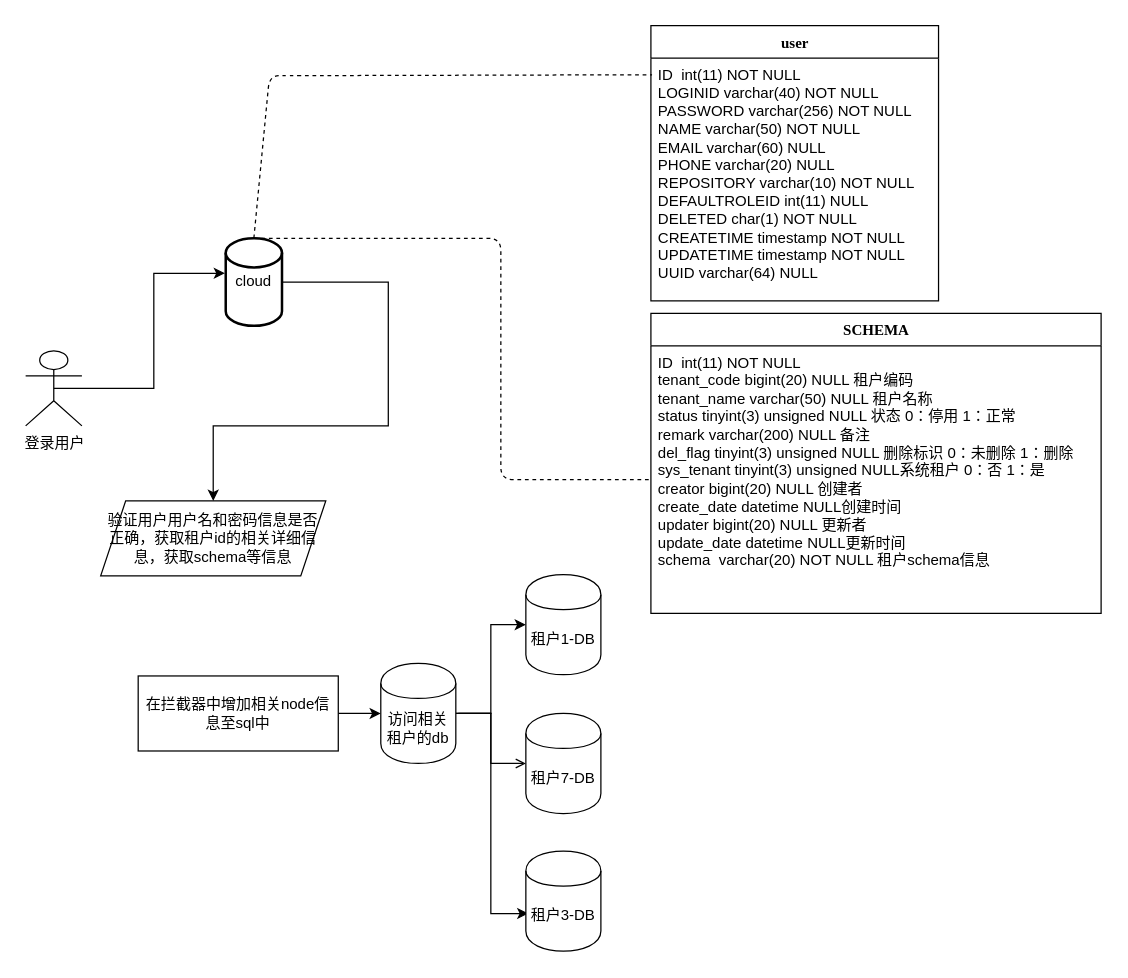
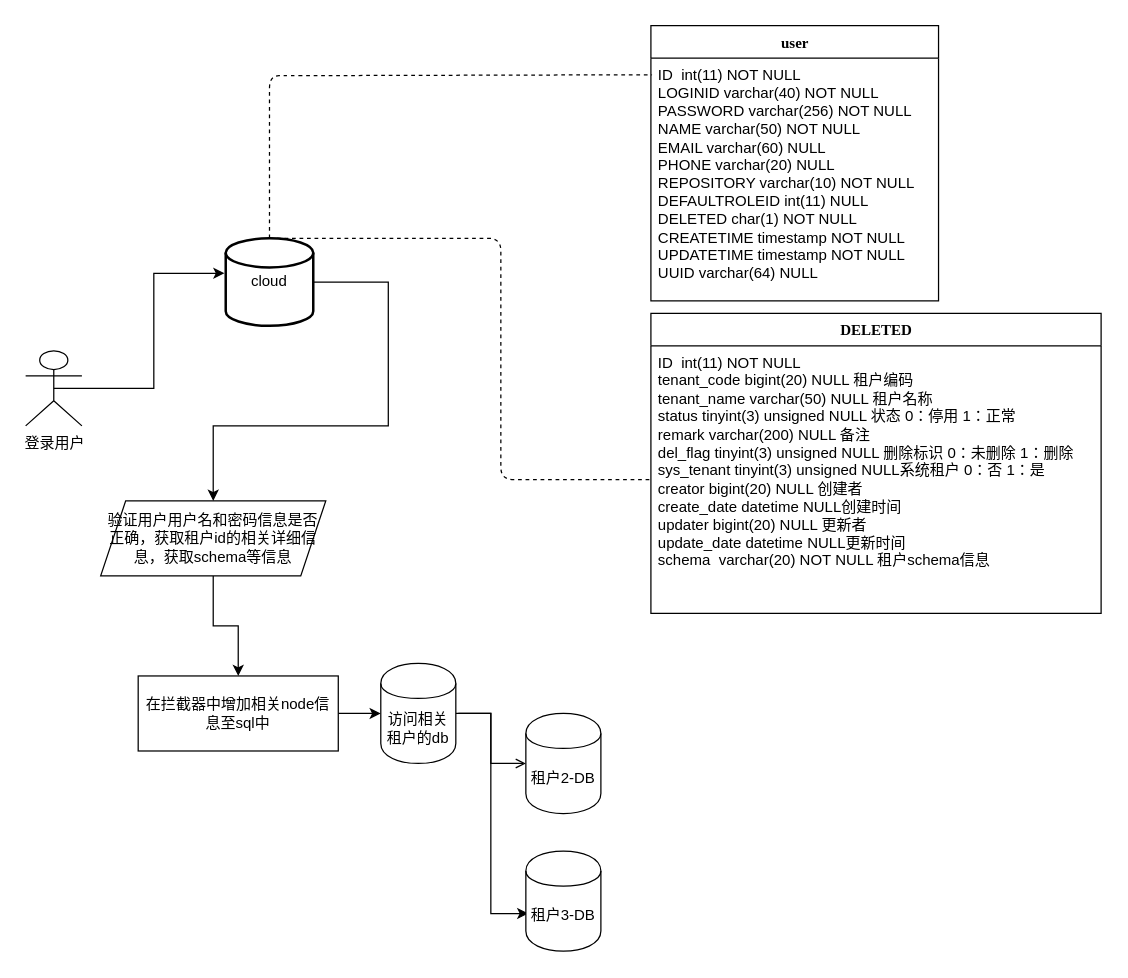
(254, 282) -> (269, 282)
(876, 331) -> (876, 331)
(563, 624) -> none
none -> (221, 626)
(491, 655) -> none
(563, 778) -> (563, 778)
